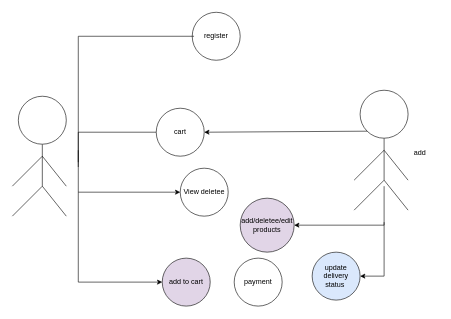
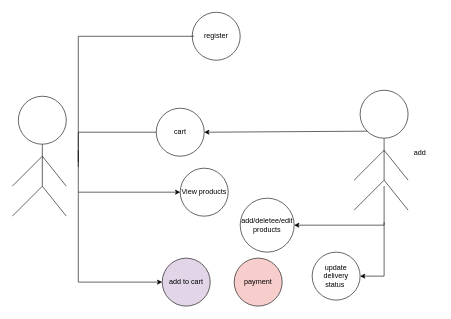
(204, 192) -> (204, 192)
(267, 225) -> (267, 225)
(336, 276) -> (336, 276)
(258, 282) -> (258, 282)
